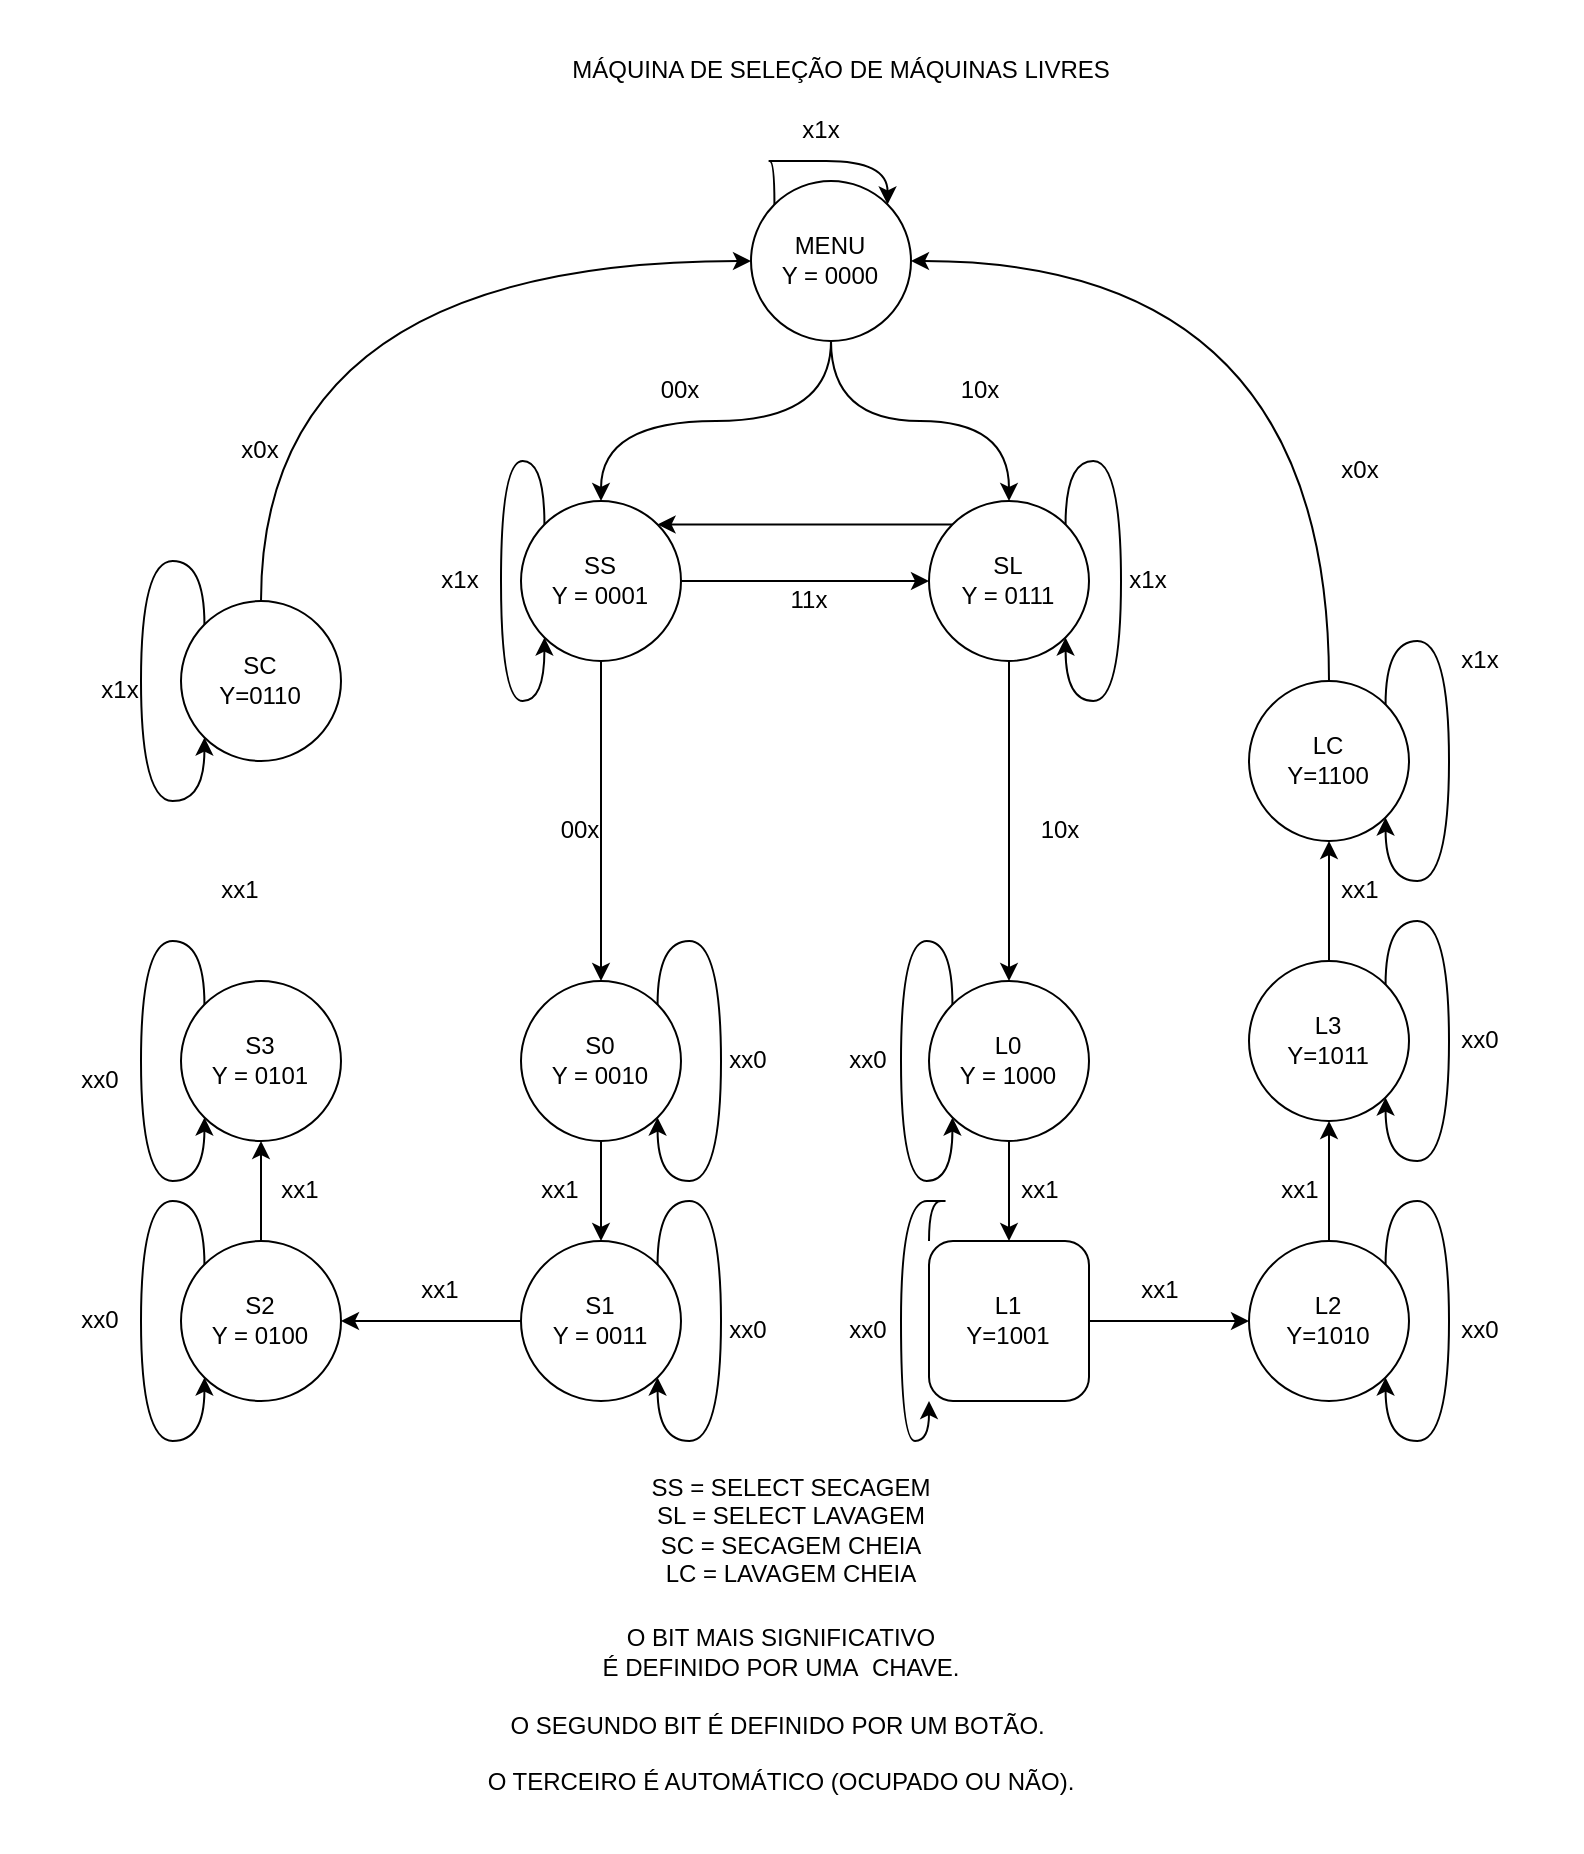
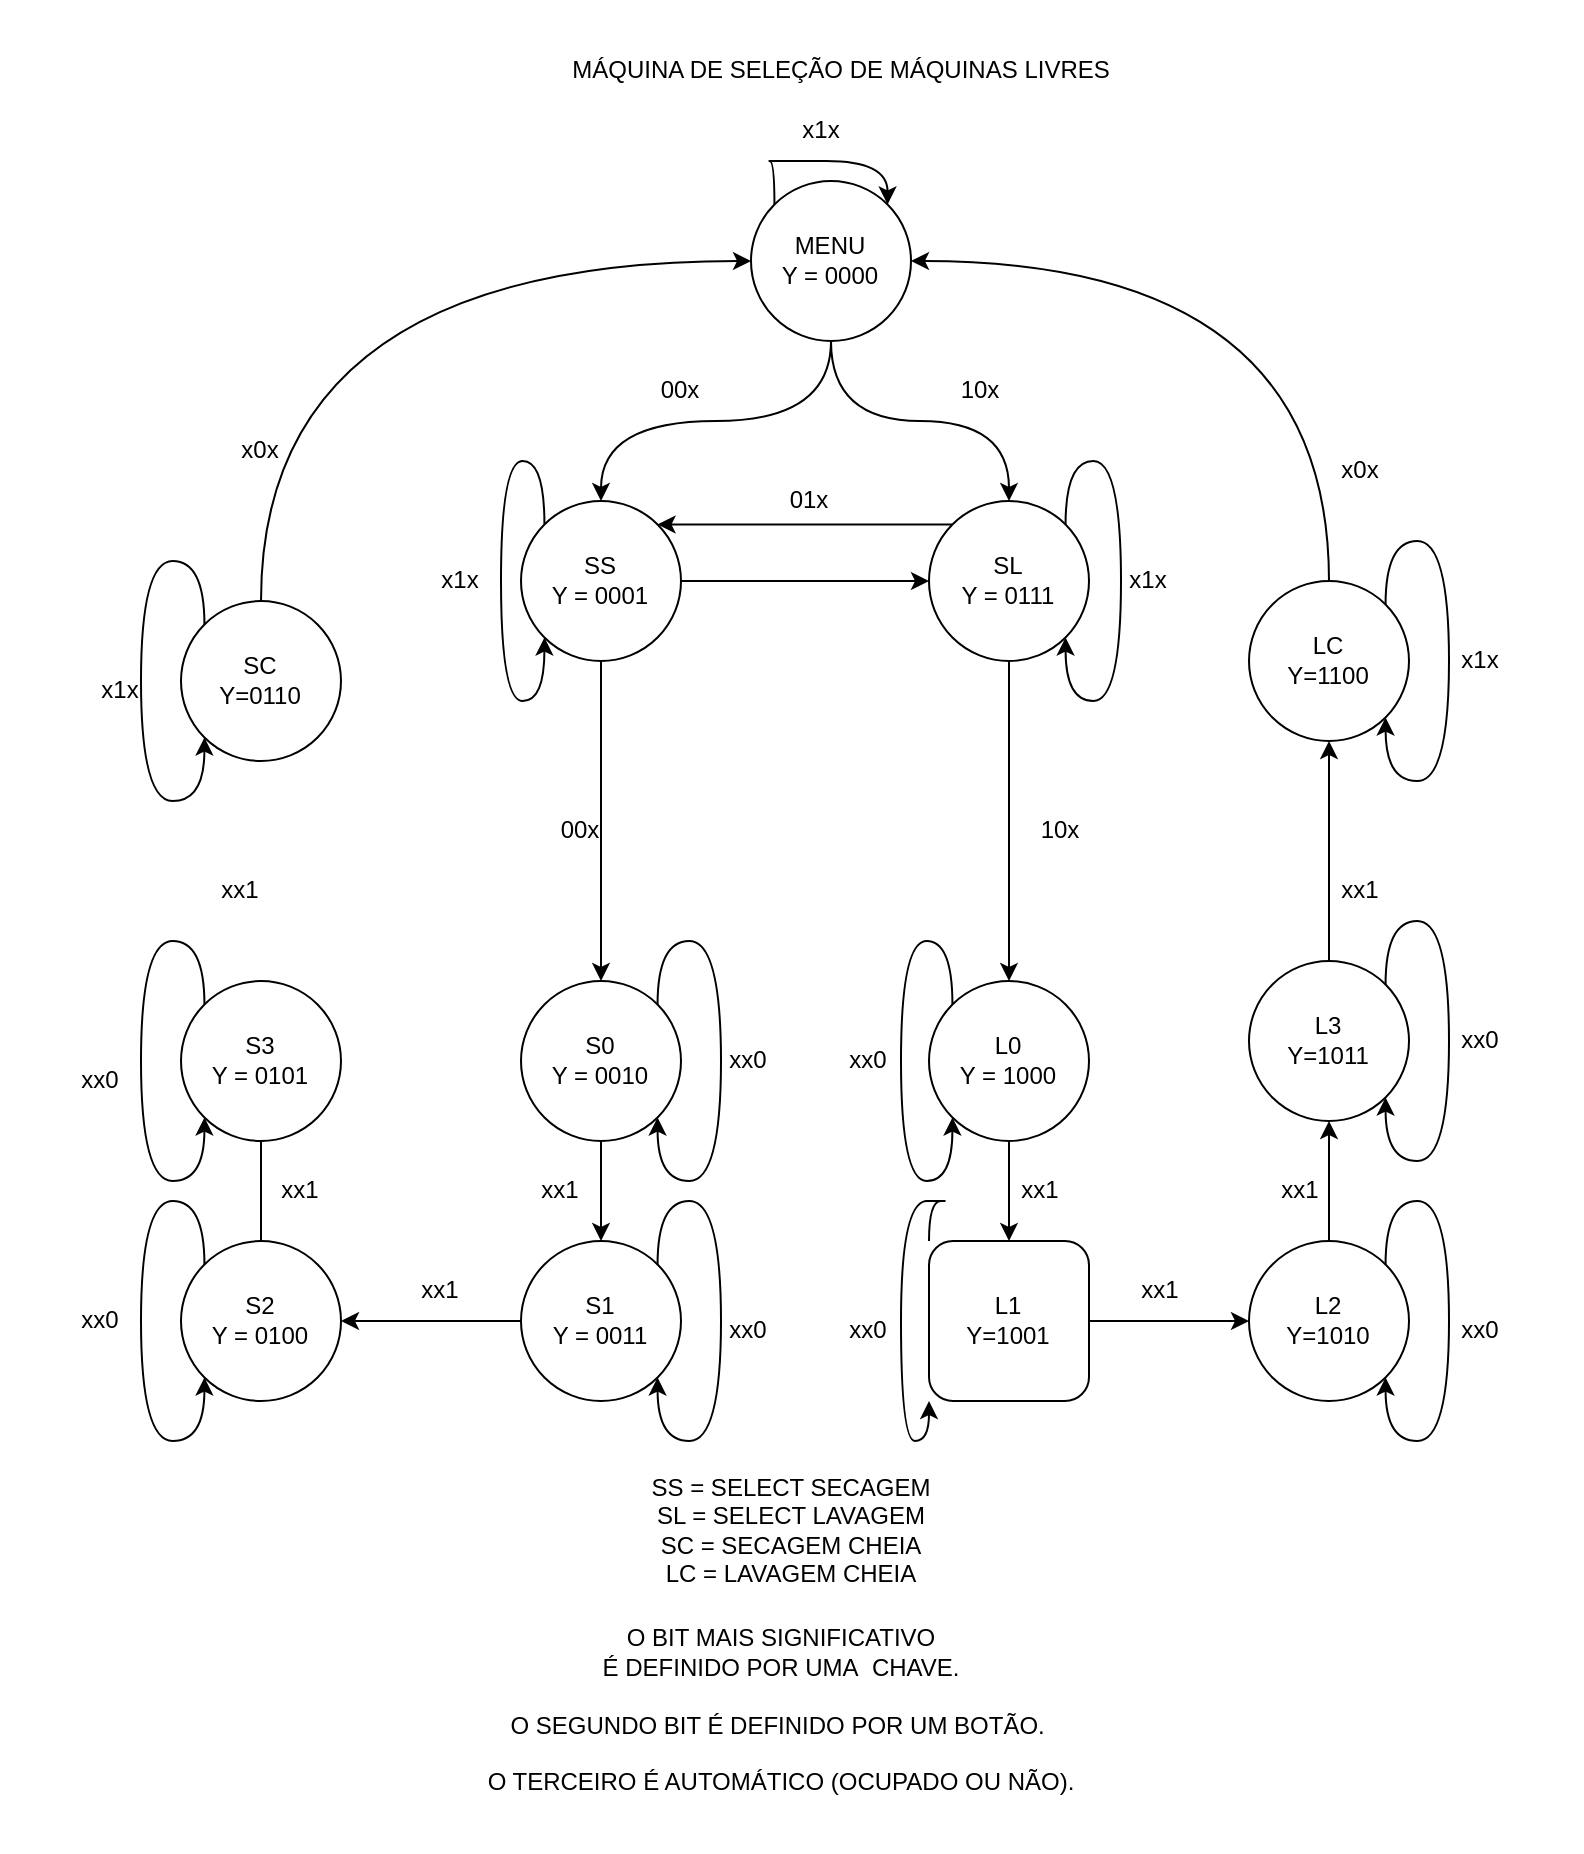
none -> (809, 501)
(809, 601) -> none
(1329, 761) -> (1329, 661)
(261, 1156) -> (261, 1150)
